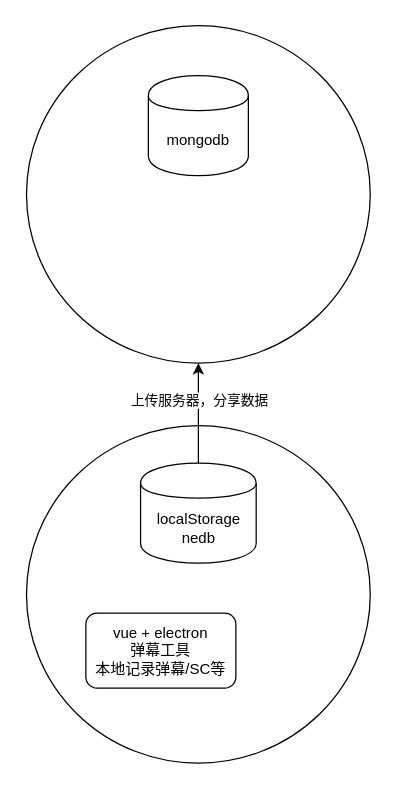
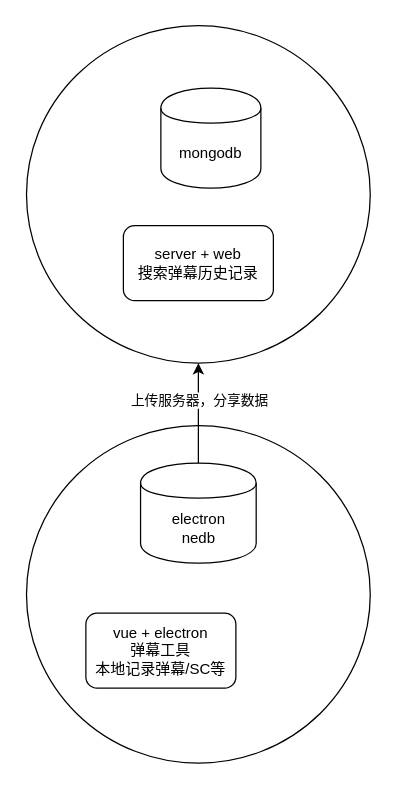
(198, 126) -> (211, 138)
none -> (198, 263)
(199, 528) -> (199, 528)
